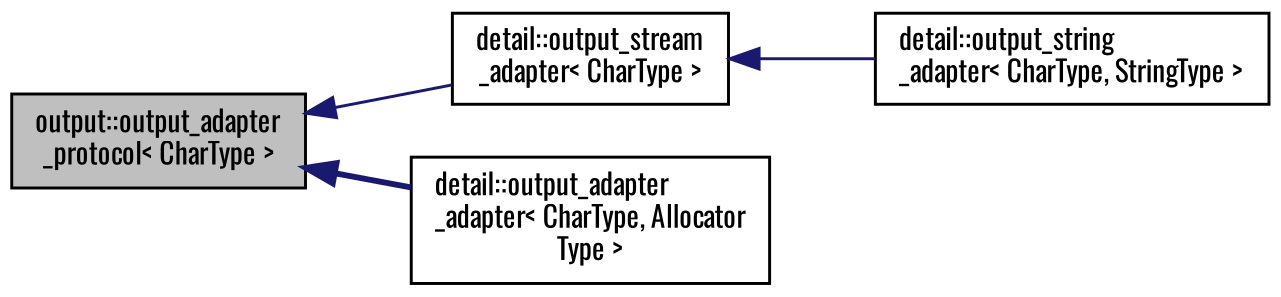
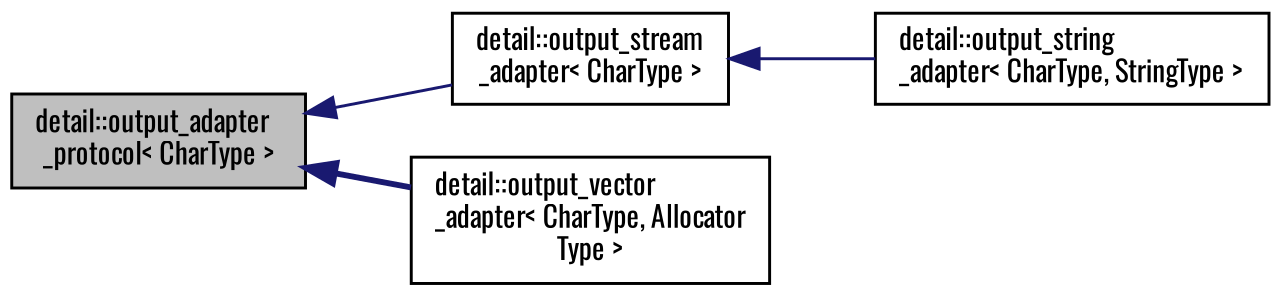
(159, 141) -> (159, 141)
(590, 220) -> (590, 220)
